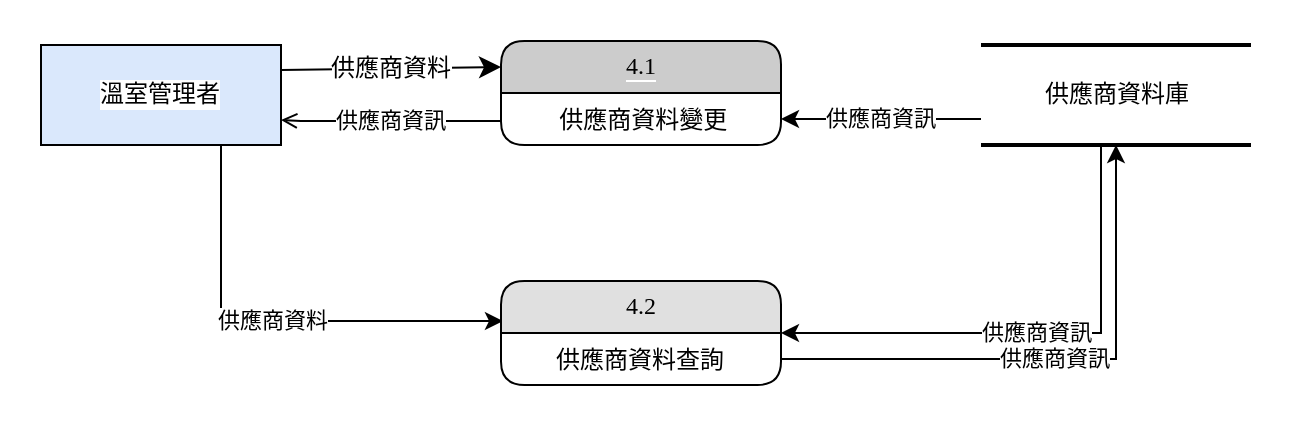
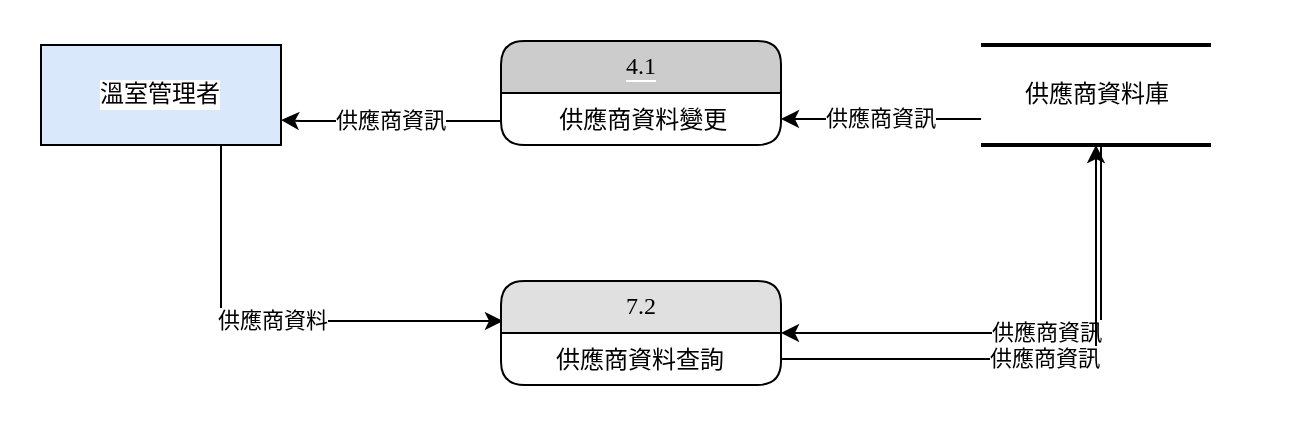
(383, 69) -> none
(1116, 95) -> (1096, 95)
(292, 121) -> (296, 121)
(642, 307) -> (642, 307)
